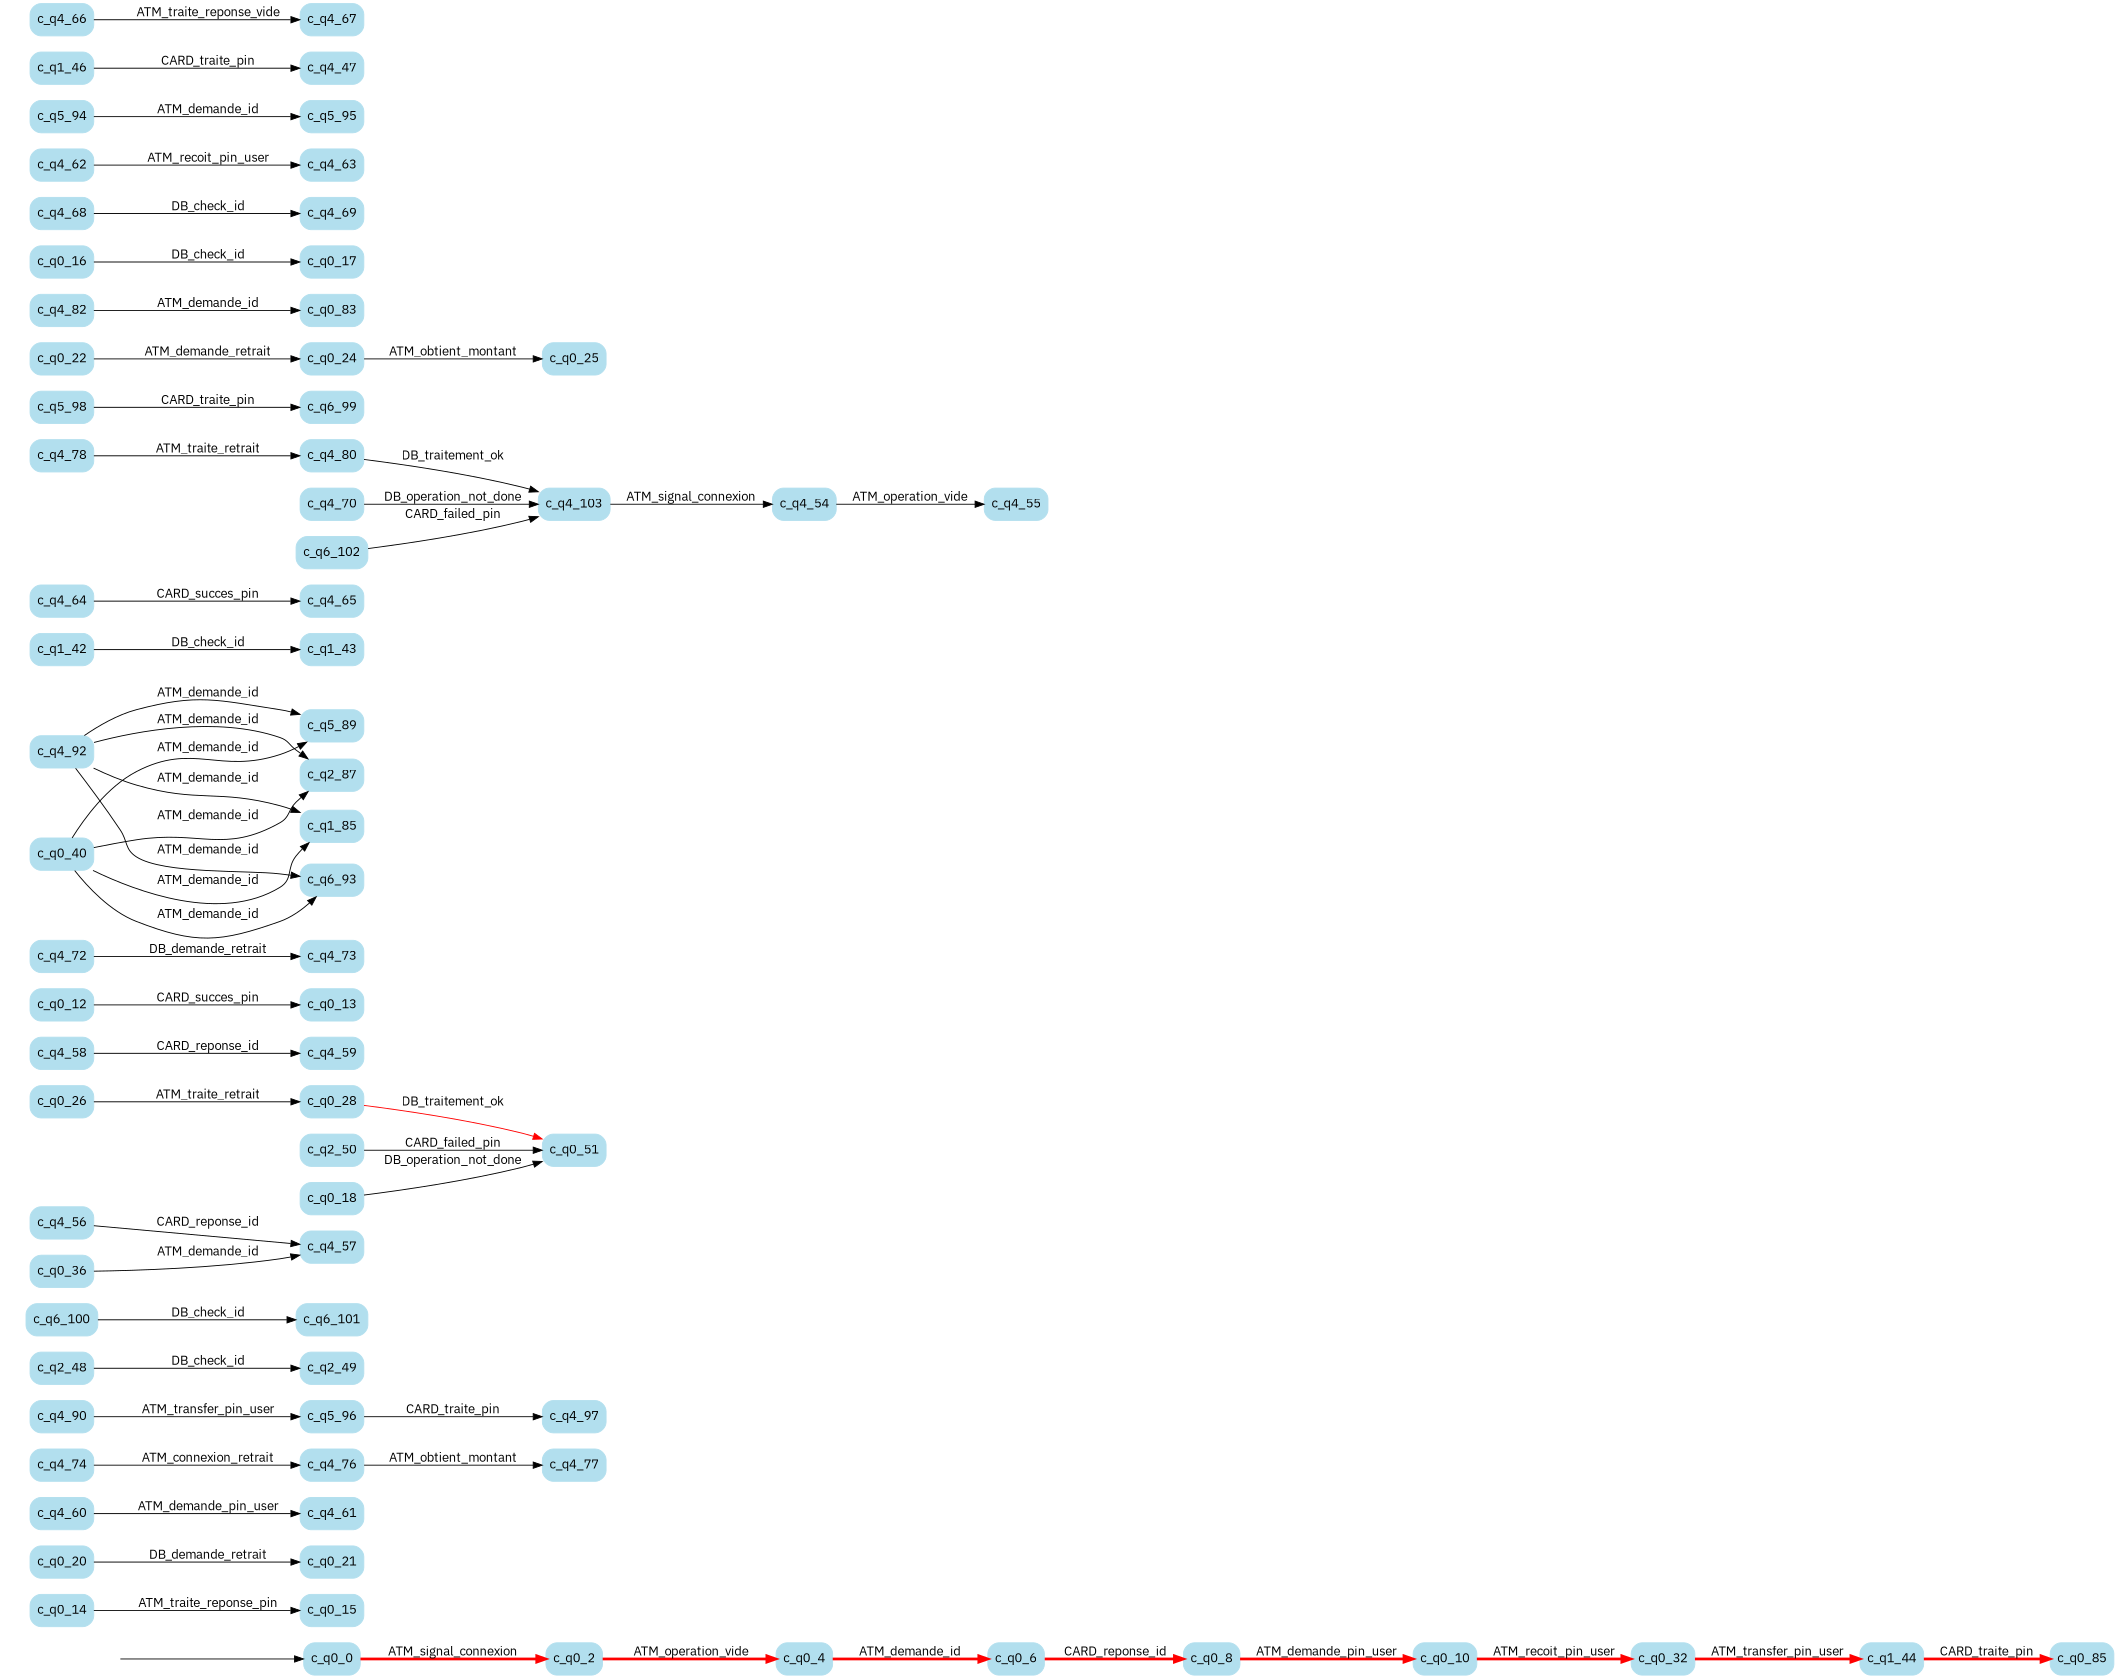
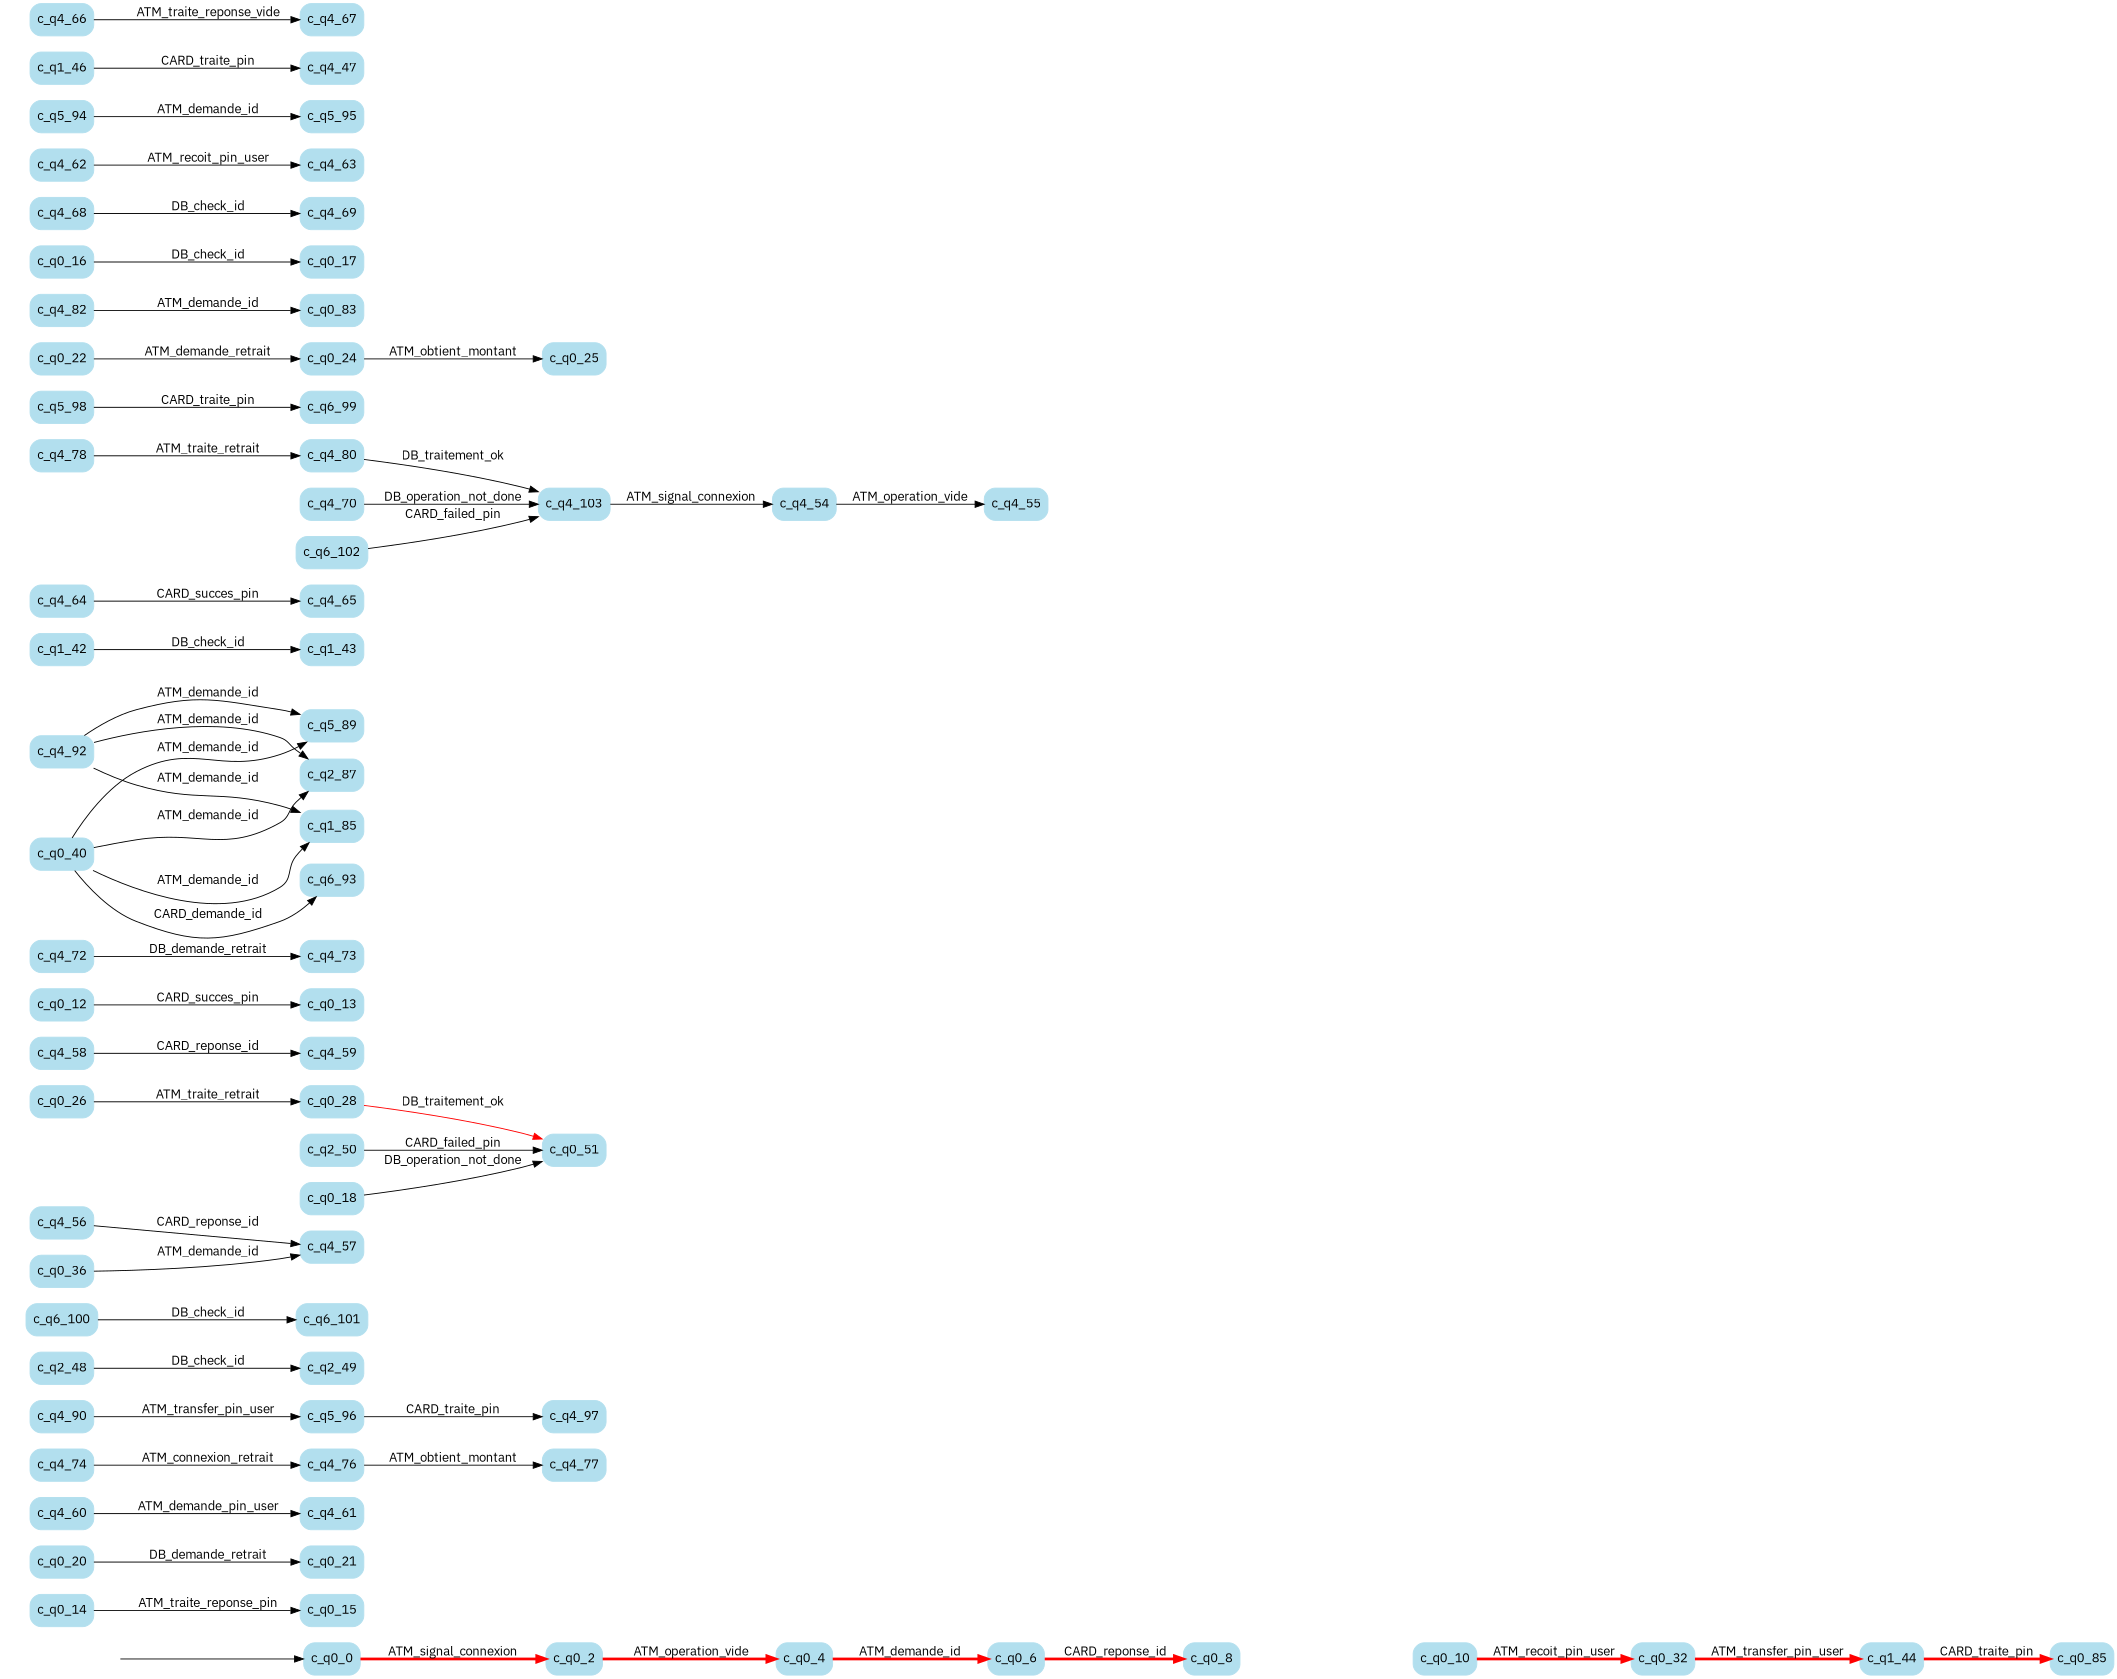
(159, 865) -> none
(208, 915) -> (208, 915)
(1322, 1659) -> none
